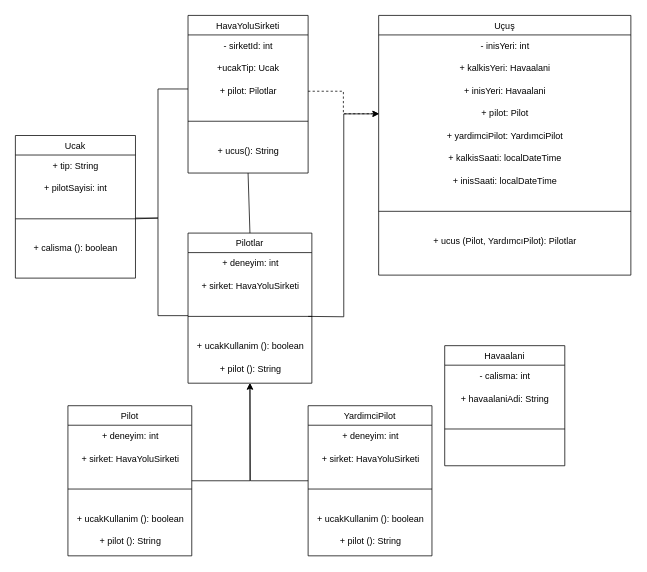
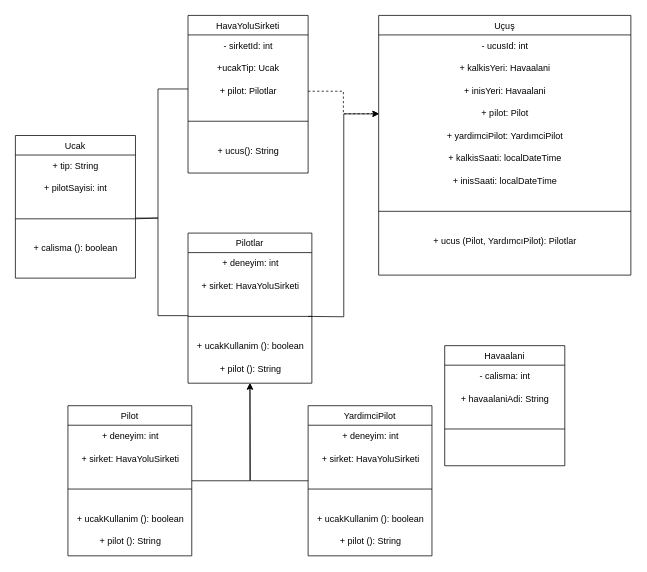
(505, 46) -> (505, 46)
(249, 204) -> none
